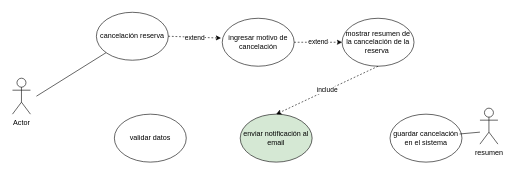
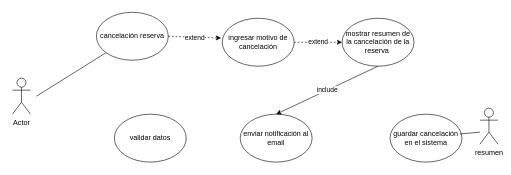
(355, 77) -> (355, 77)
(276, 138) -> (276, 138)
